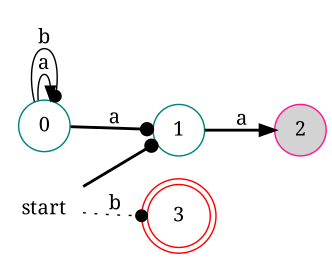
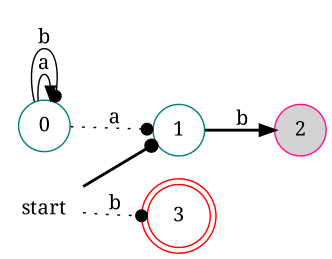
(242, 119) -> (242, 119)
(106, 128) -> (106, 128)
